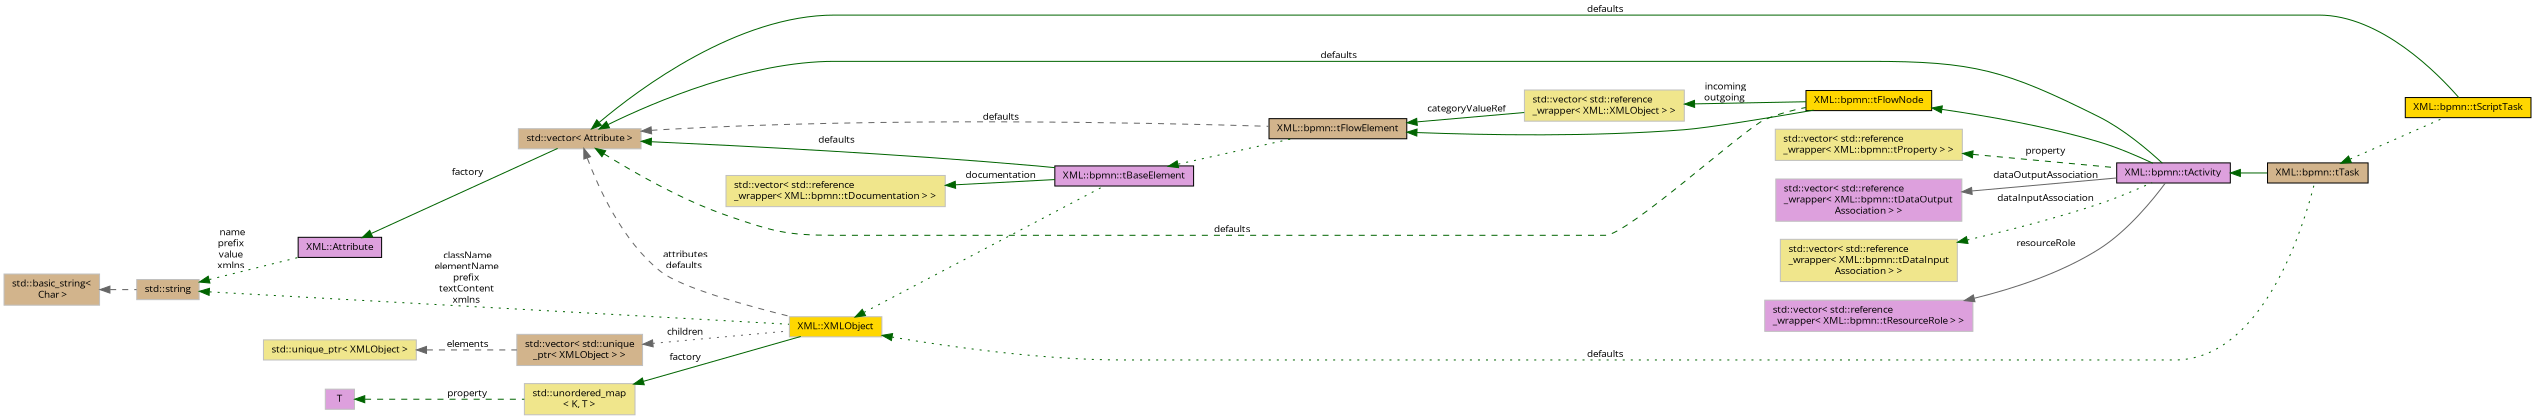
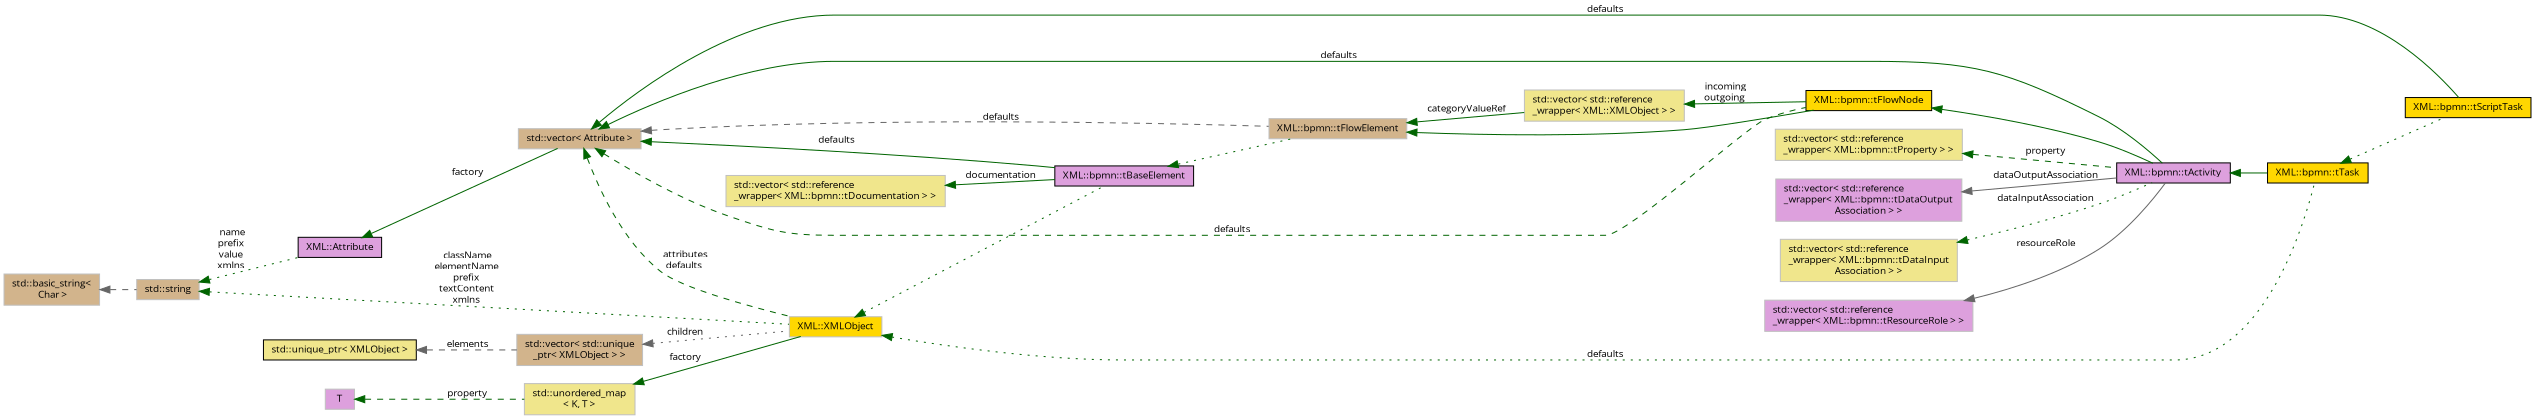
(1338, 129) -> (1338, 129)
(2318, 173) -> (2318, 173)
(662, 273) -> (662, 273)
(340, 350) -> (340, 350)
